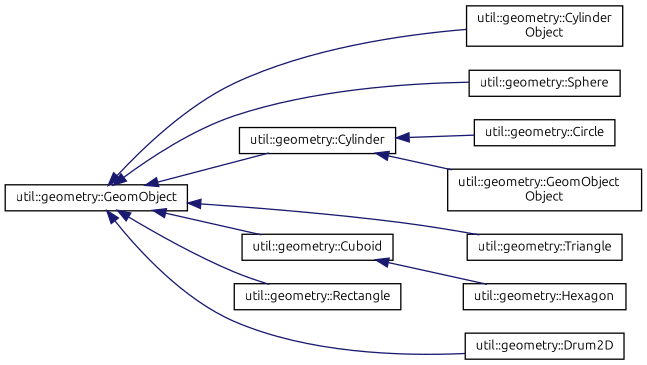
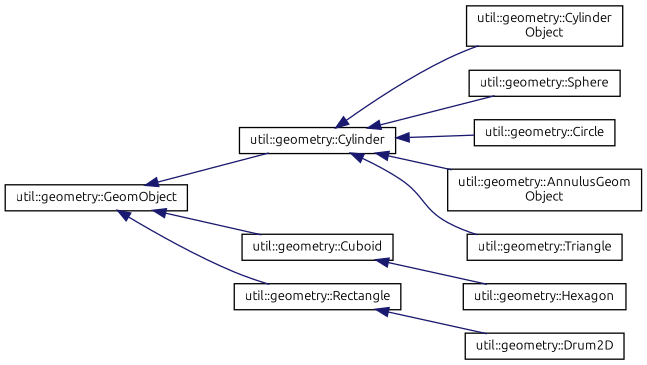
(276, 67) -> (410, 79)
(288, 101) -> (438, 110)
(545, 190) -> (545, 190)
(340, 216) -> (420, 197)
(271, 334) -> (438, 323)
